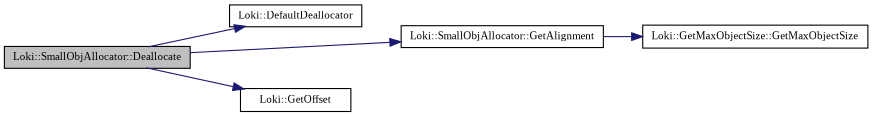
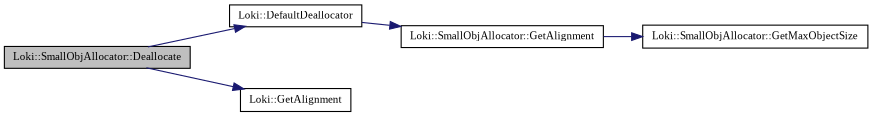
(755, 37) -> (755, 37)
(290, 48) -> (376, 24)
(296, 100) -> (296, 100)
